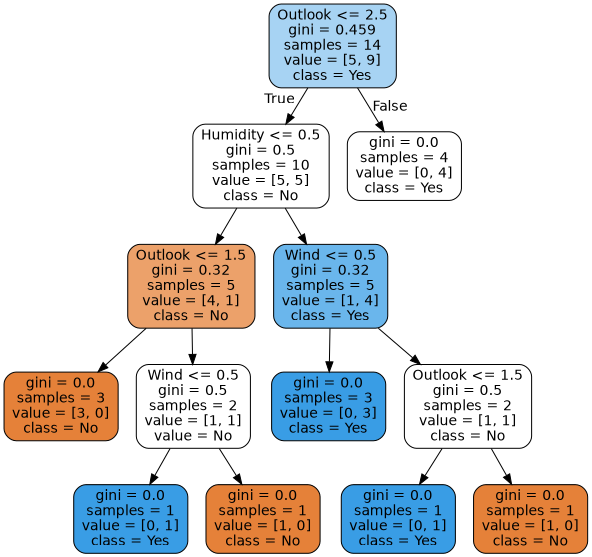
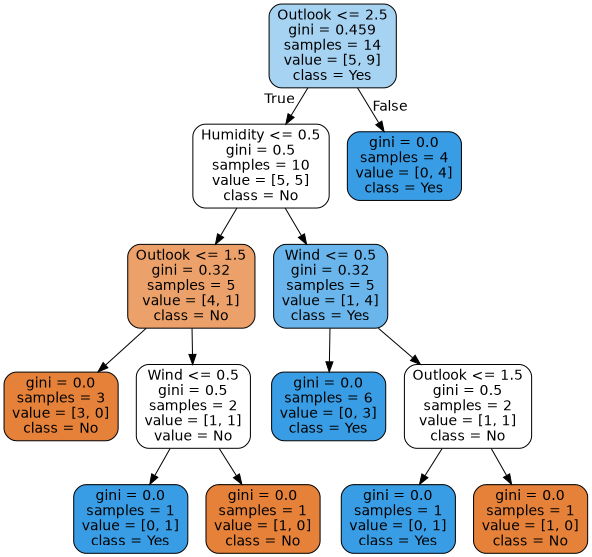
(404, 166) -> (404, 166)
(329, 406) -> (329, 406)
